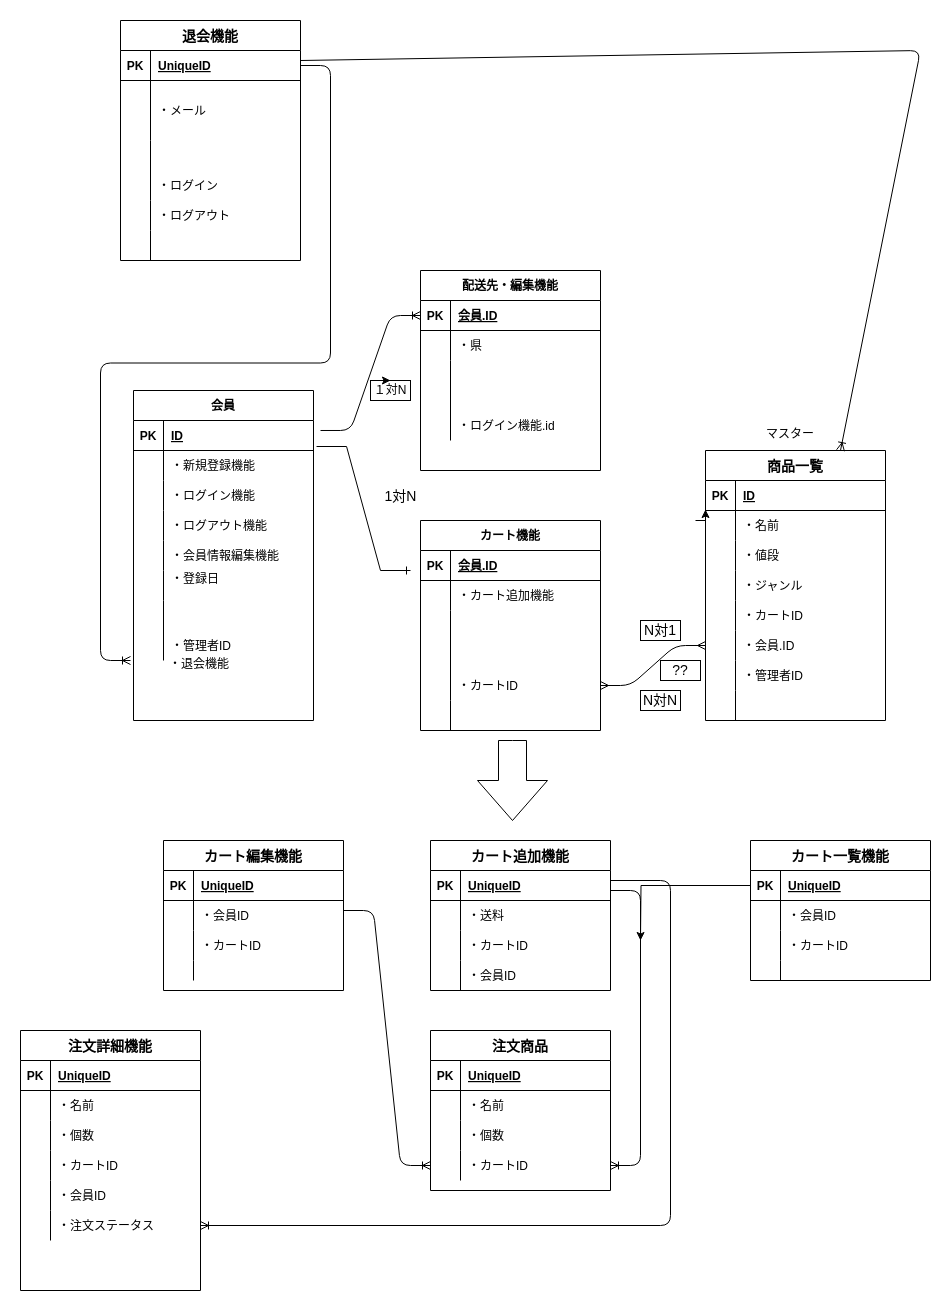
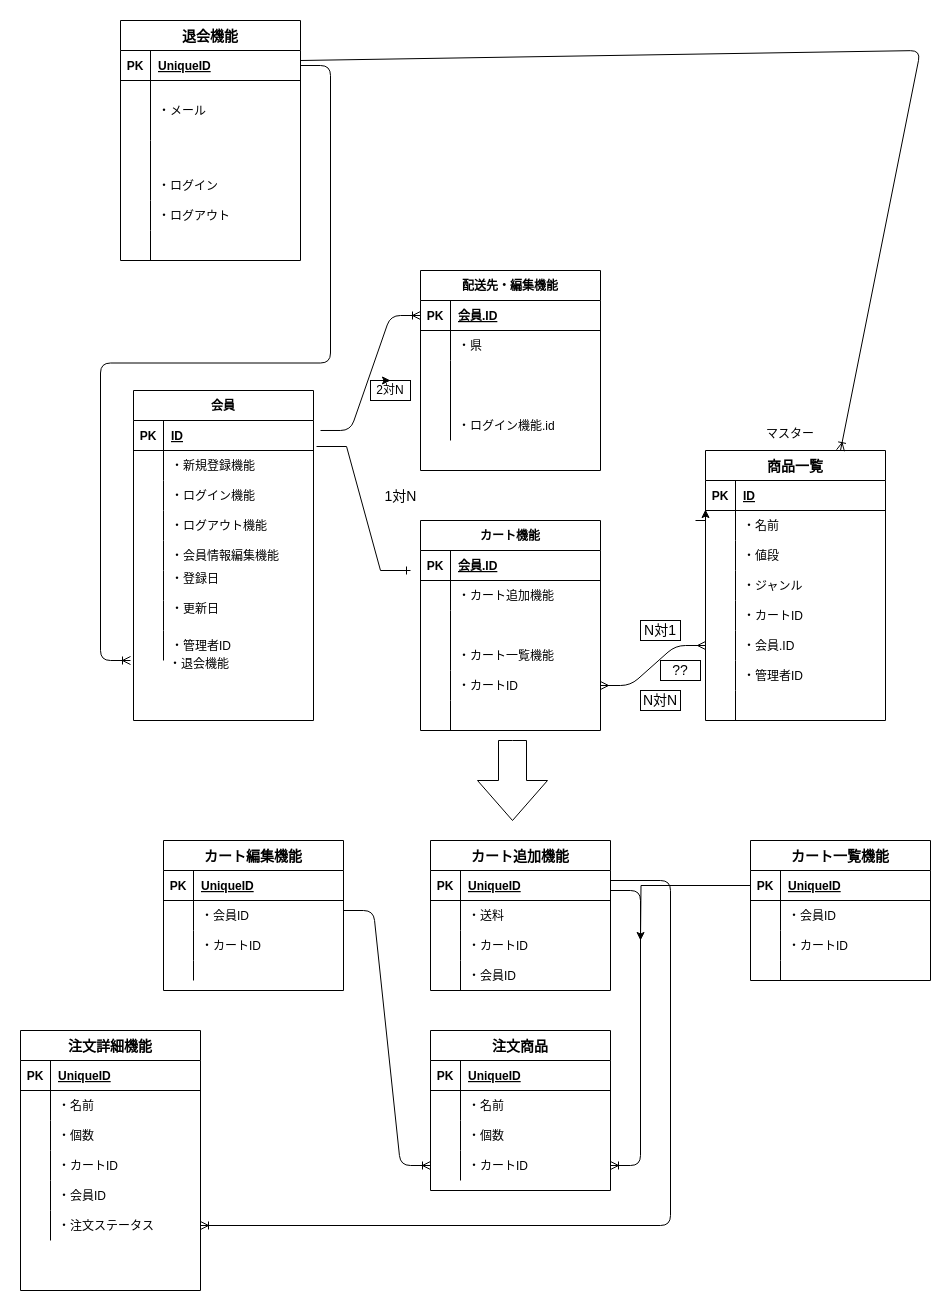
(391, 391) -> (391, 391)
none -> (239, 616)
none -> (526, 656)
